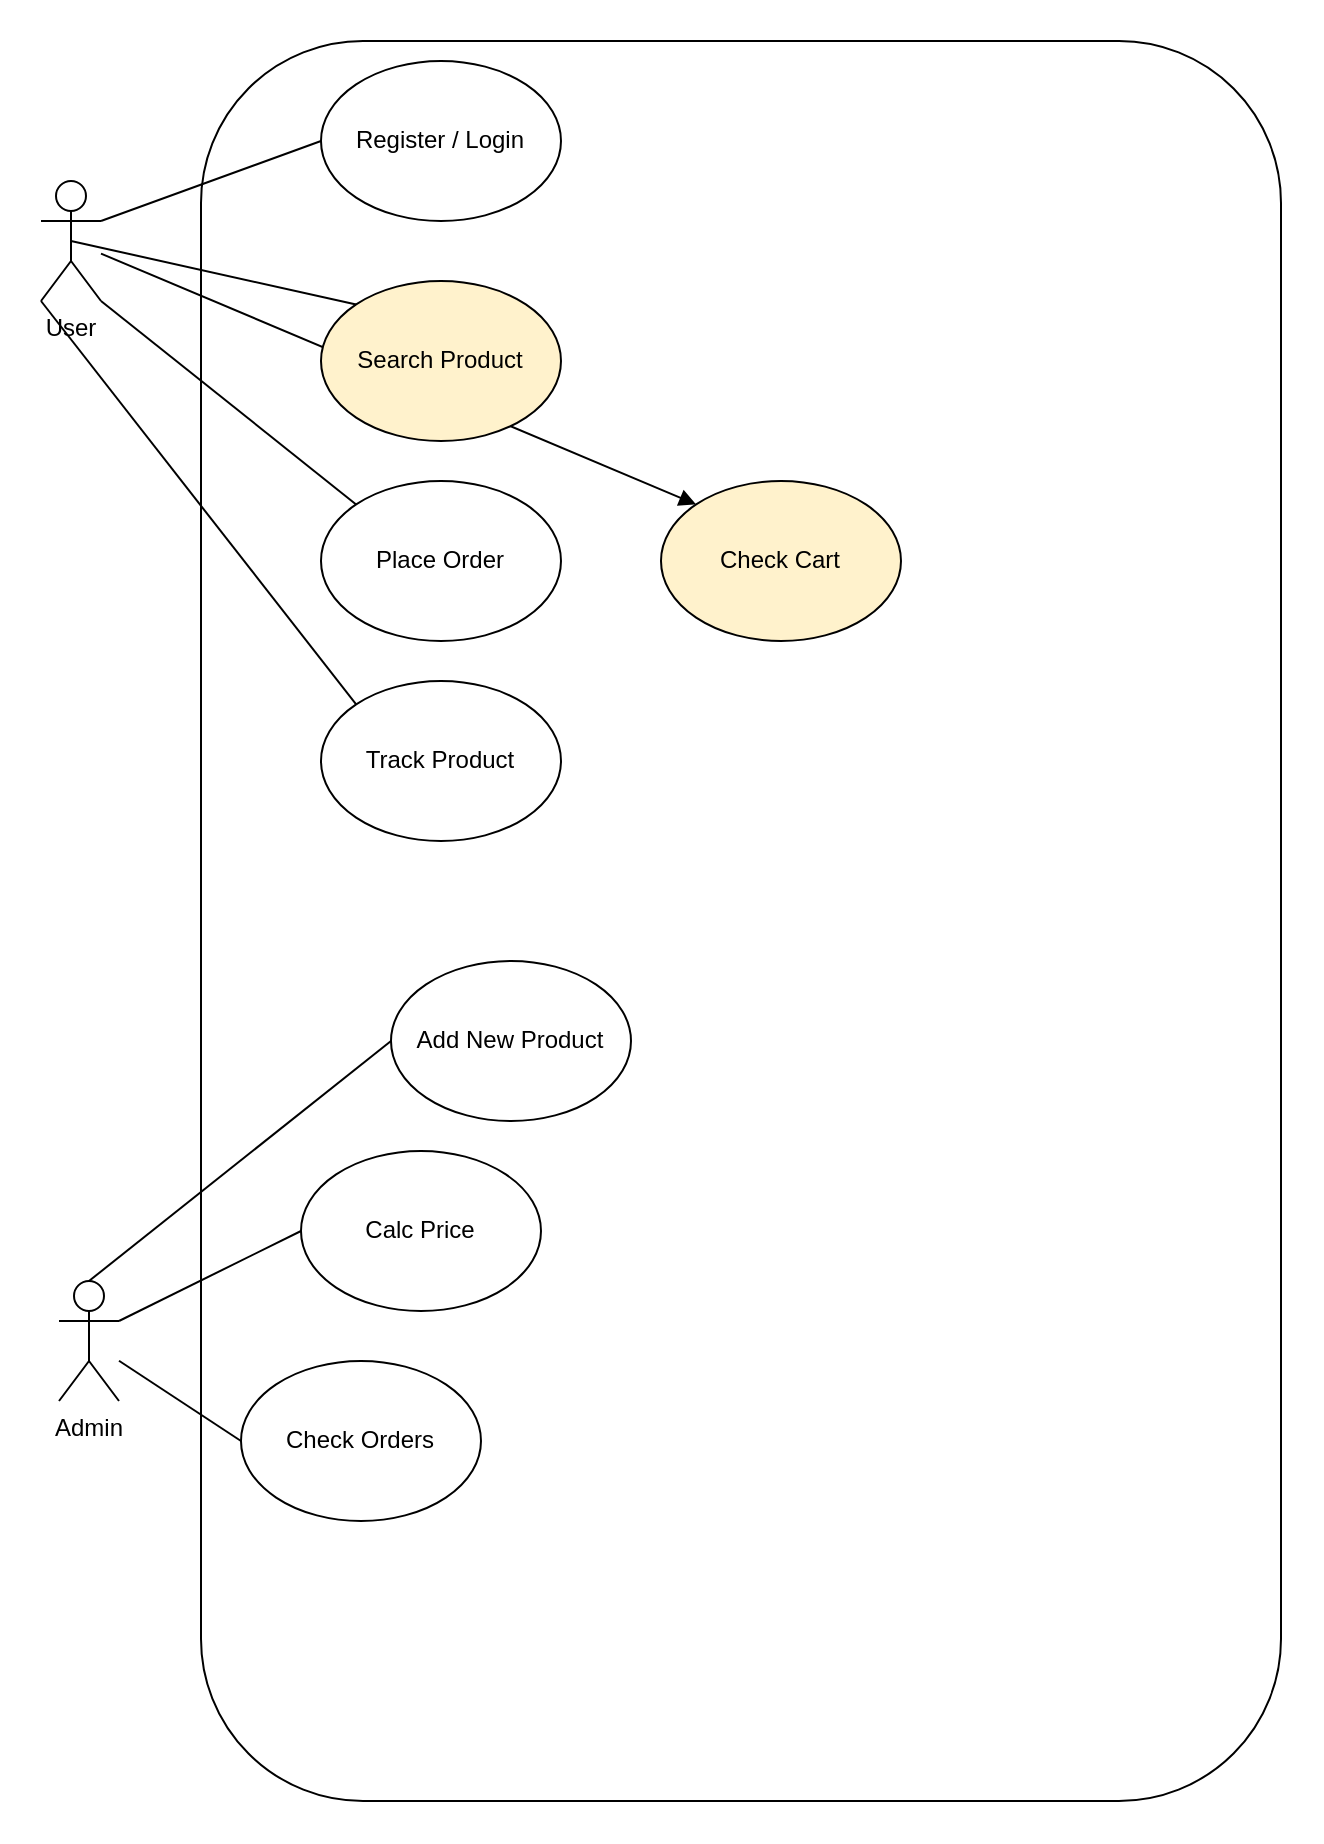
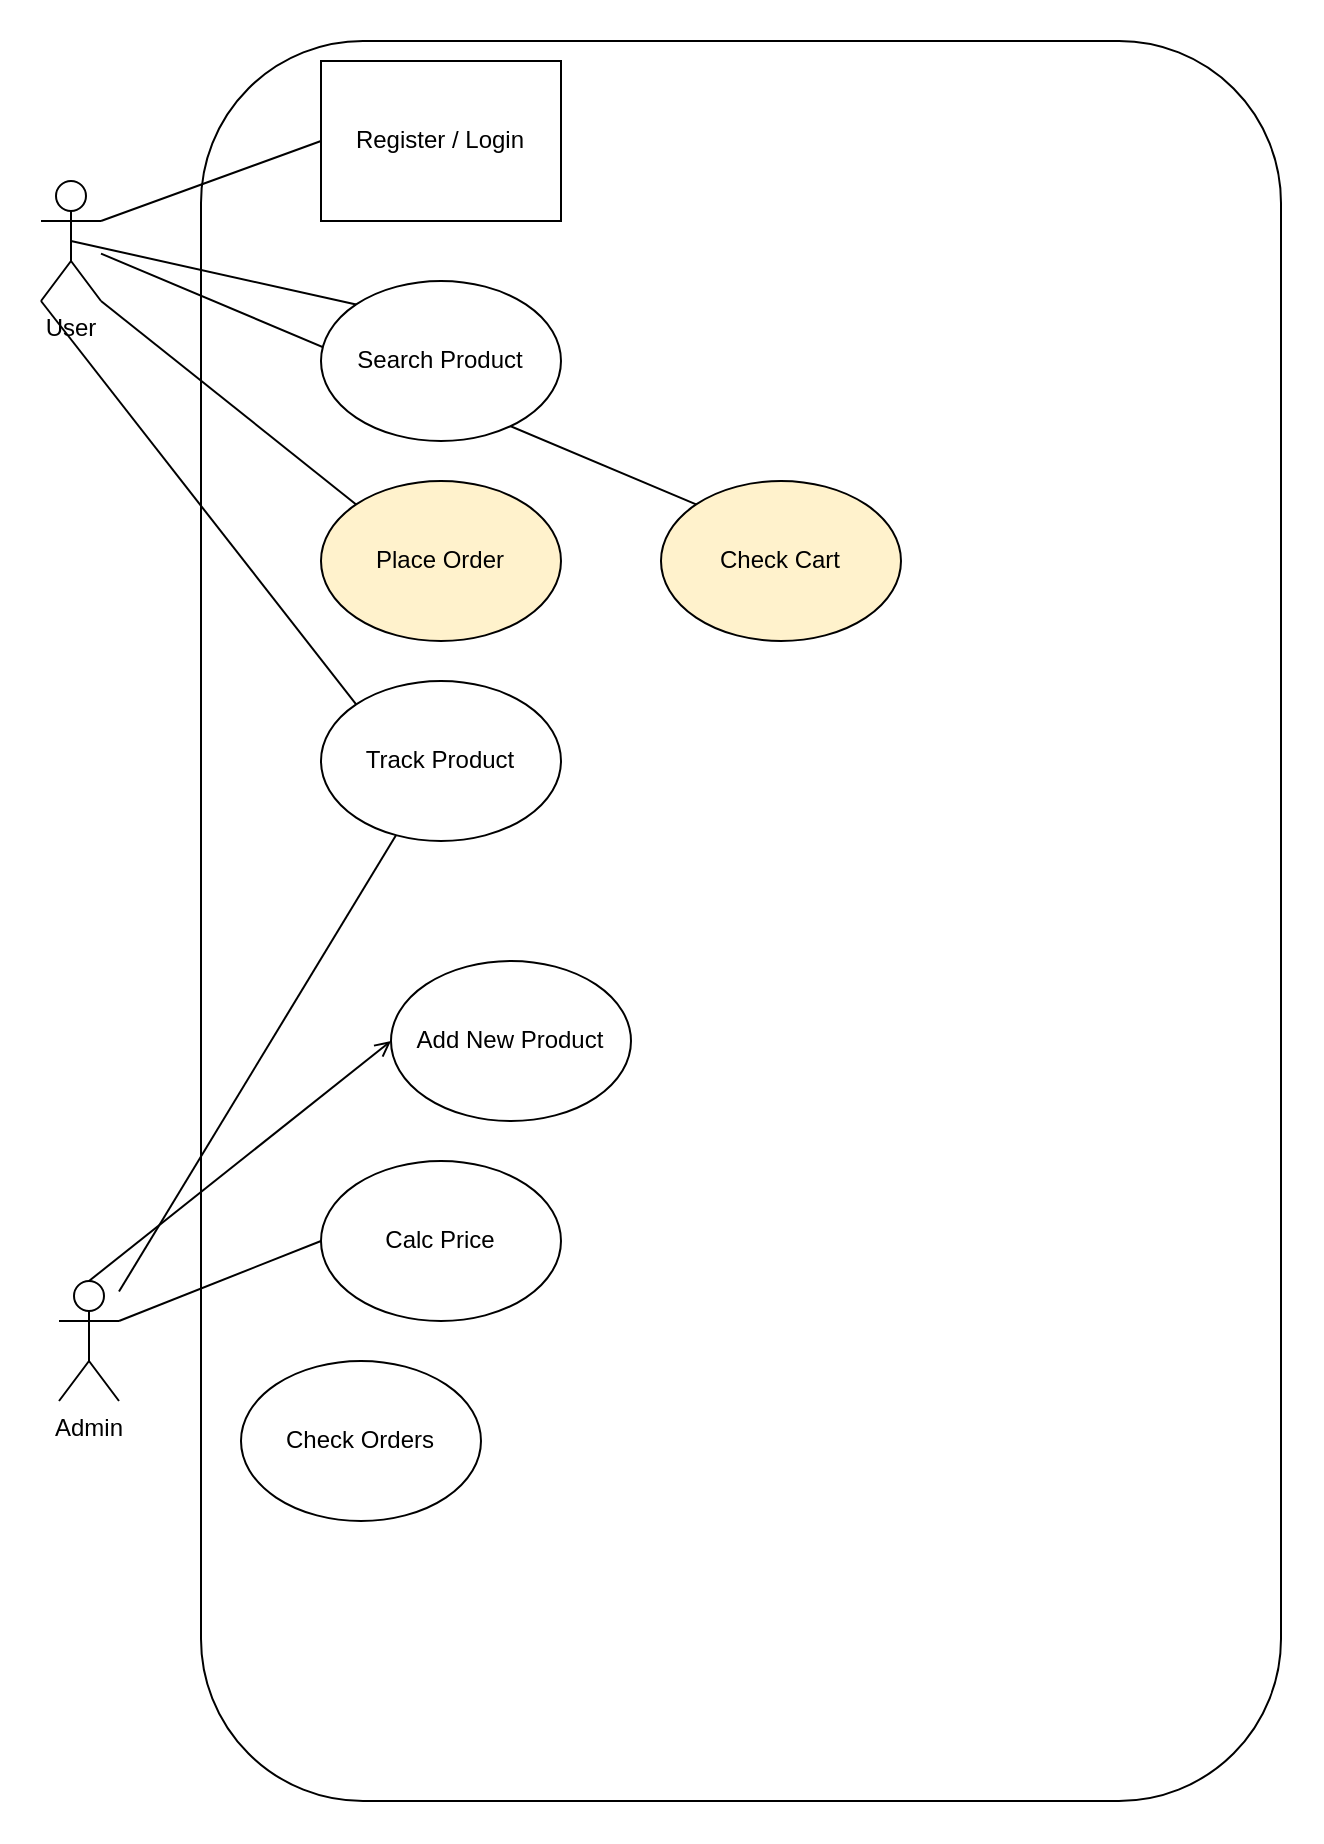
(441, 141) -> (441, 141)
(441, 361) -> (441, 361)
(679, 497) -> (686, 500)
(441, 561) -> (441, 561)
(386, 1045) -> (384, 1046)
(421, 1231) -> (441, 1241)
(180, 1401) -> (280, 1026)
